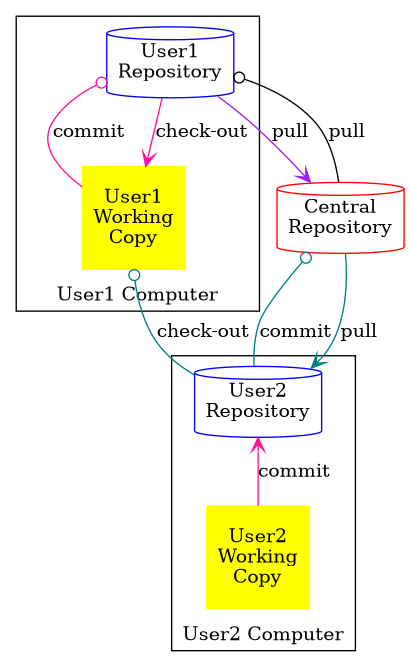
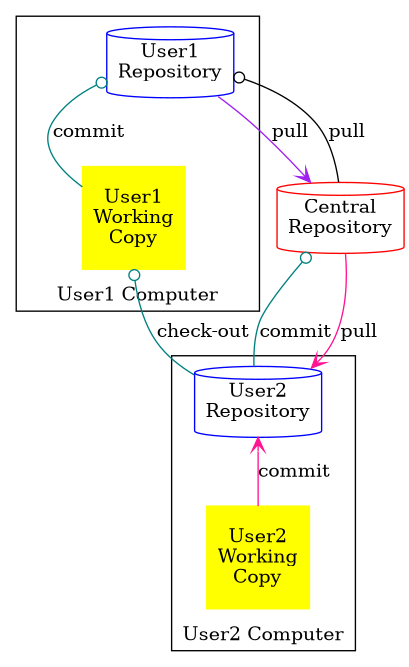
(156, 125) -> none
(49, 132) -> (49, 132)
(344, 309) -> (344, 309)
